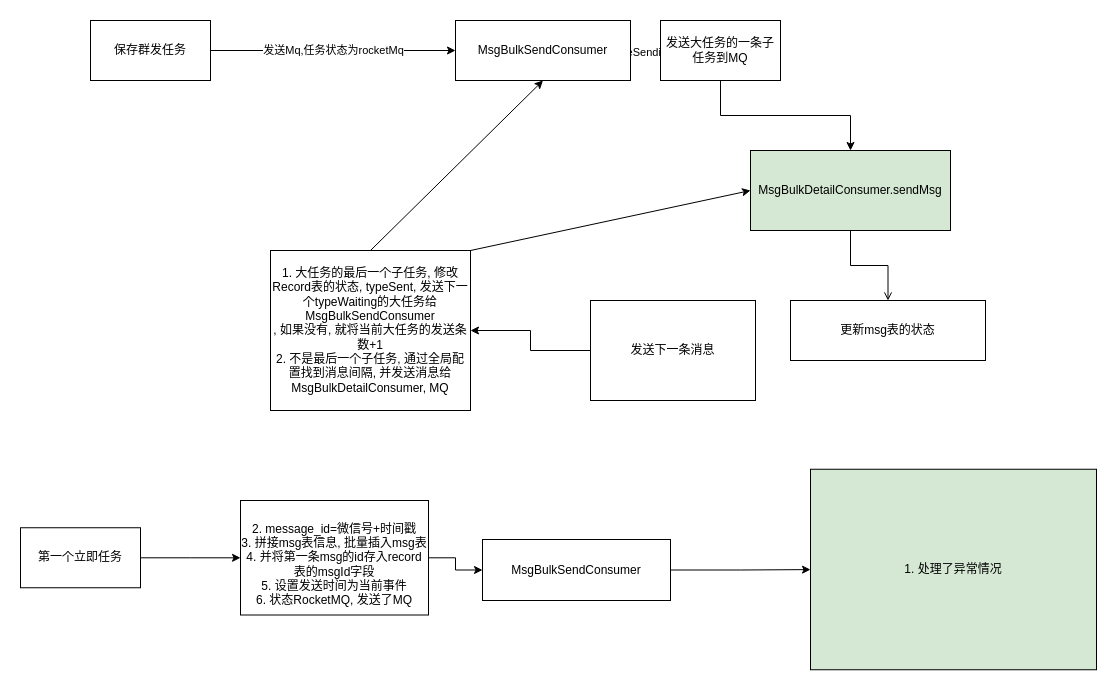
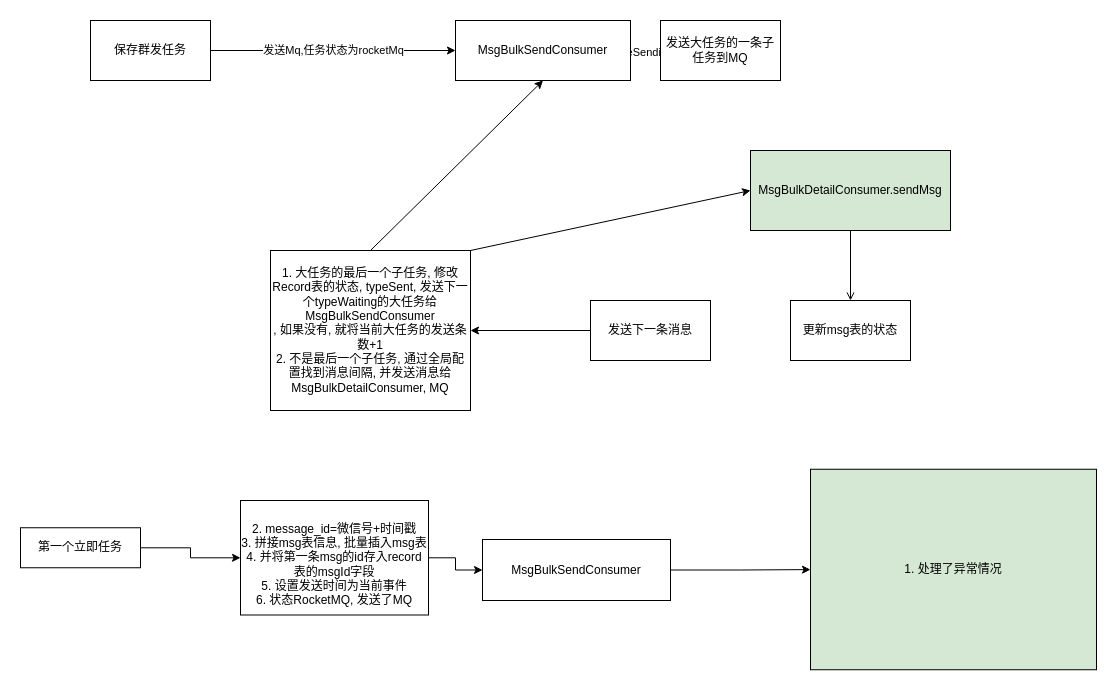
(782, 116) -> none
(888, 331) -> (851, 331)
(673, 351) -> (651, 331)
(81, 558) -> (81, 548)
